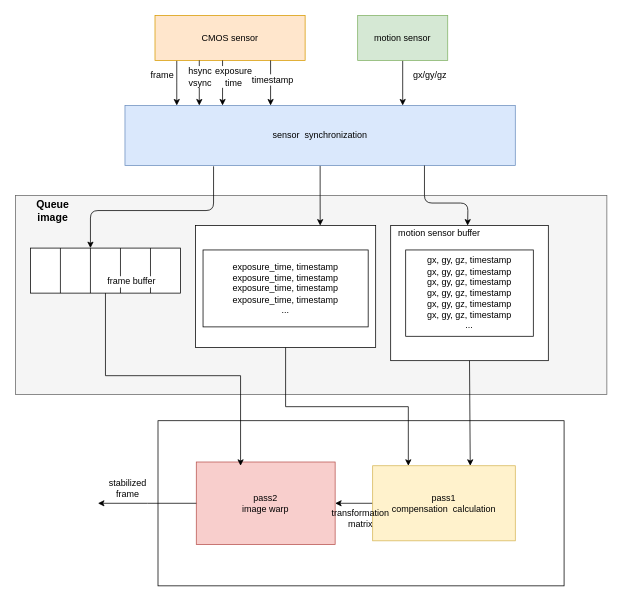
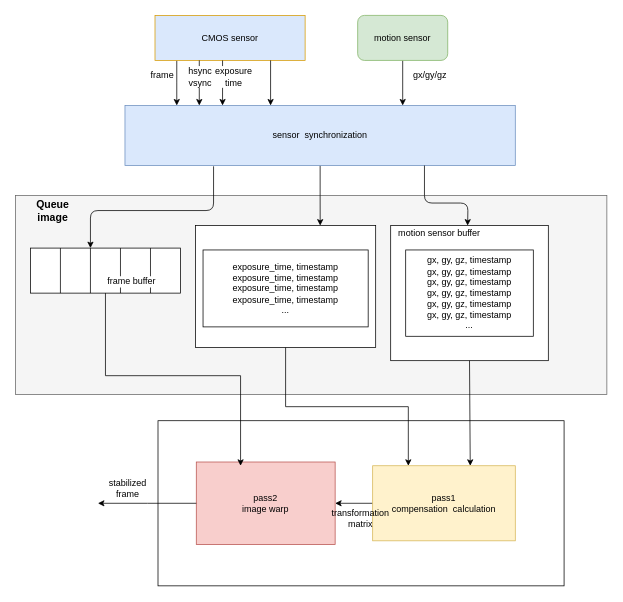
(230, 38) -> (230, 38)
(402, 38) -> (402, 38)
(273, 80) -> none
